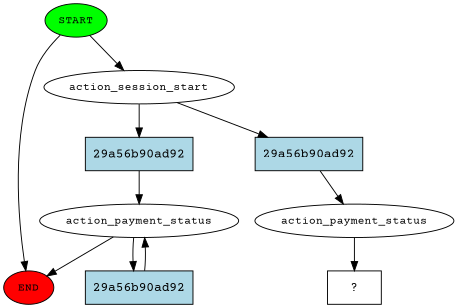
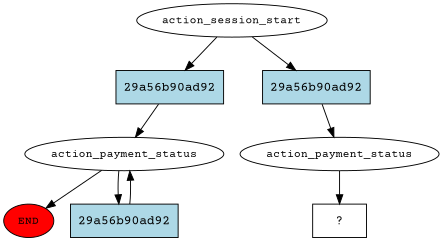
(76, 20) -> none
